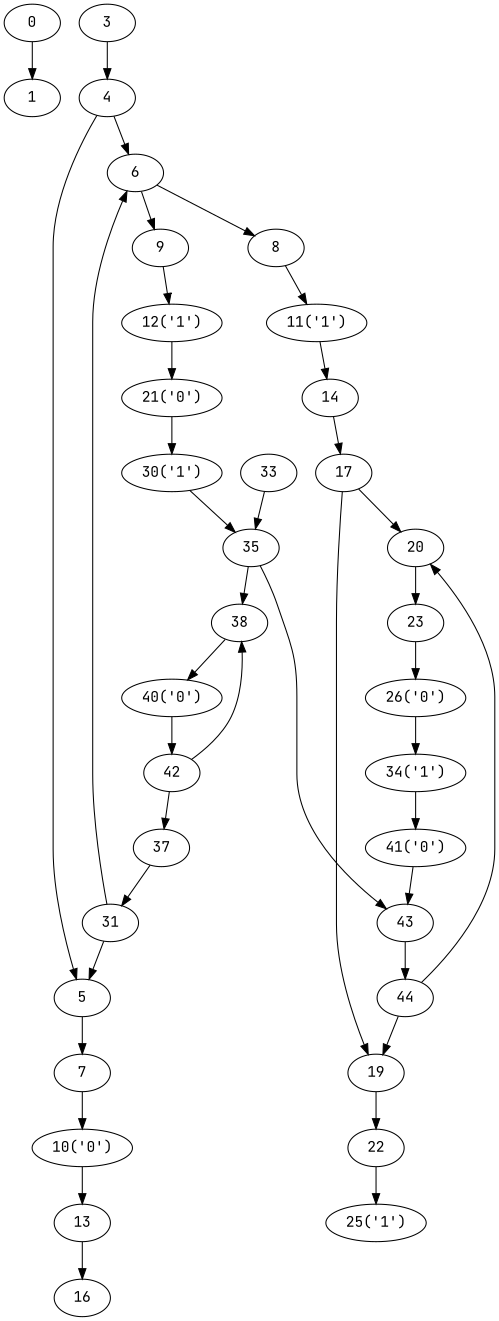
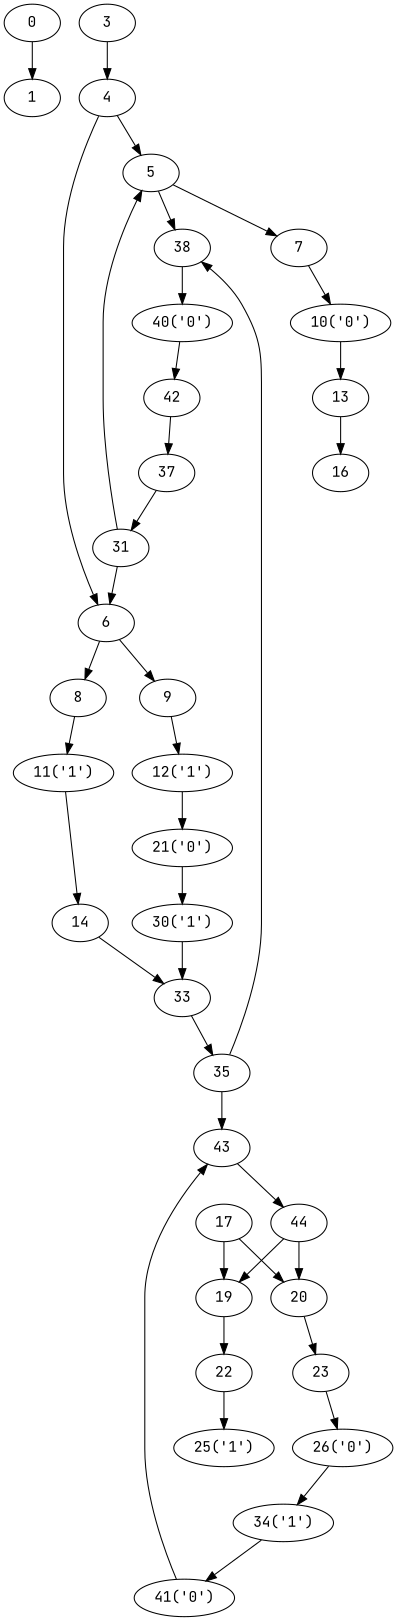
(336, 430) -> (127, 957)
(209, 508) -> (182, 955)
(233, 713) -> (165, 206)
